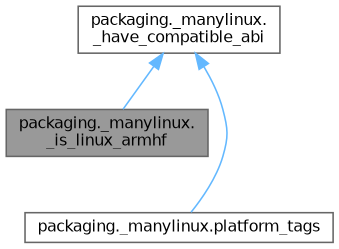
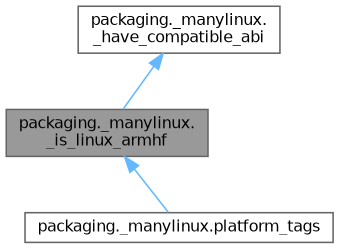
(226, 142) -> (151, 191)
